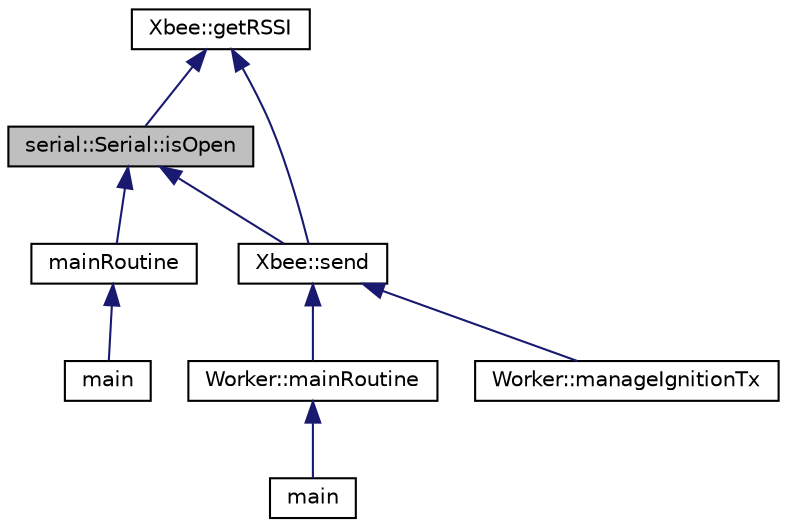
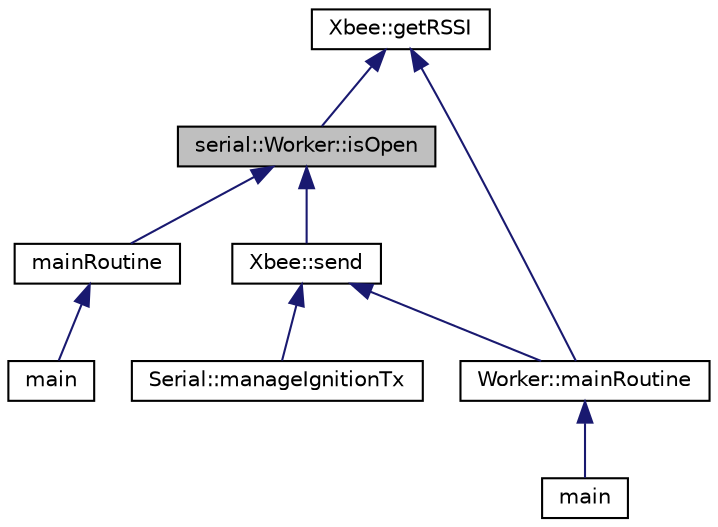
(131, 147) -> (307, 147)
(282, 154) -> (500, 214)
(627, 381) -> (277, 381)
